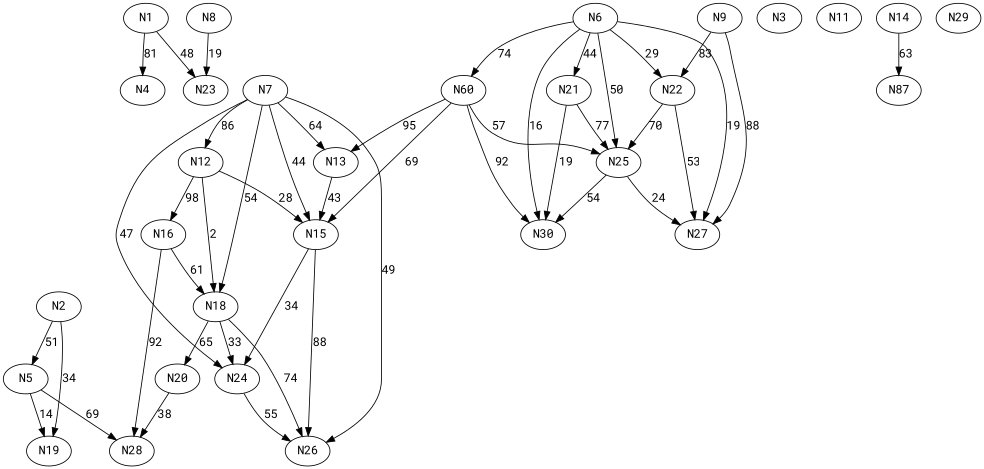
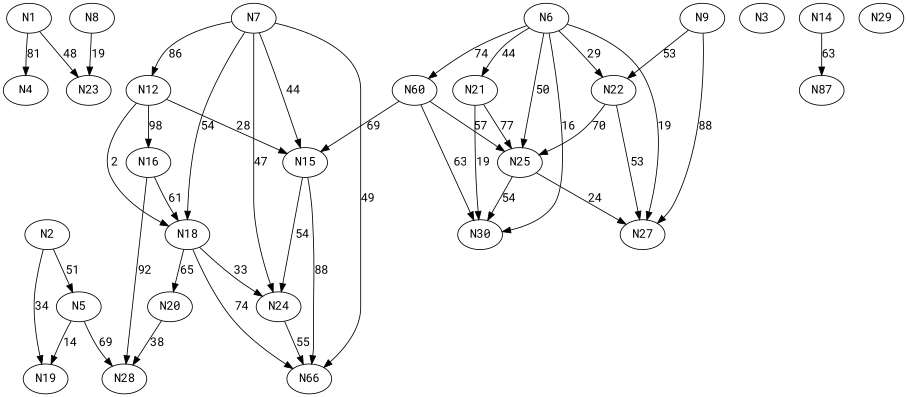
(839, 18) -> none
(705, 54) -> (670, 54)
(336, 163) -> none
(502, 163) -> (461, 163)
(291, 307) -> (302, 235)
(308, 451) -> (309, 379)
